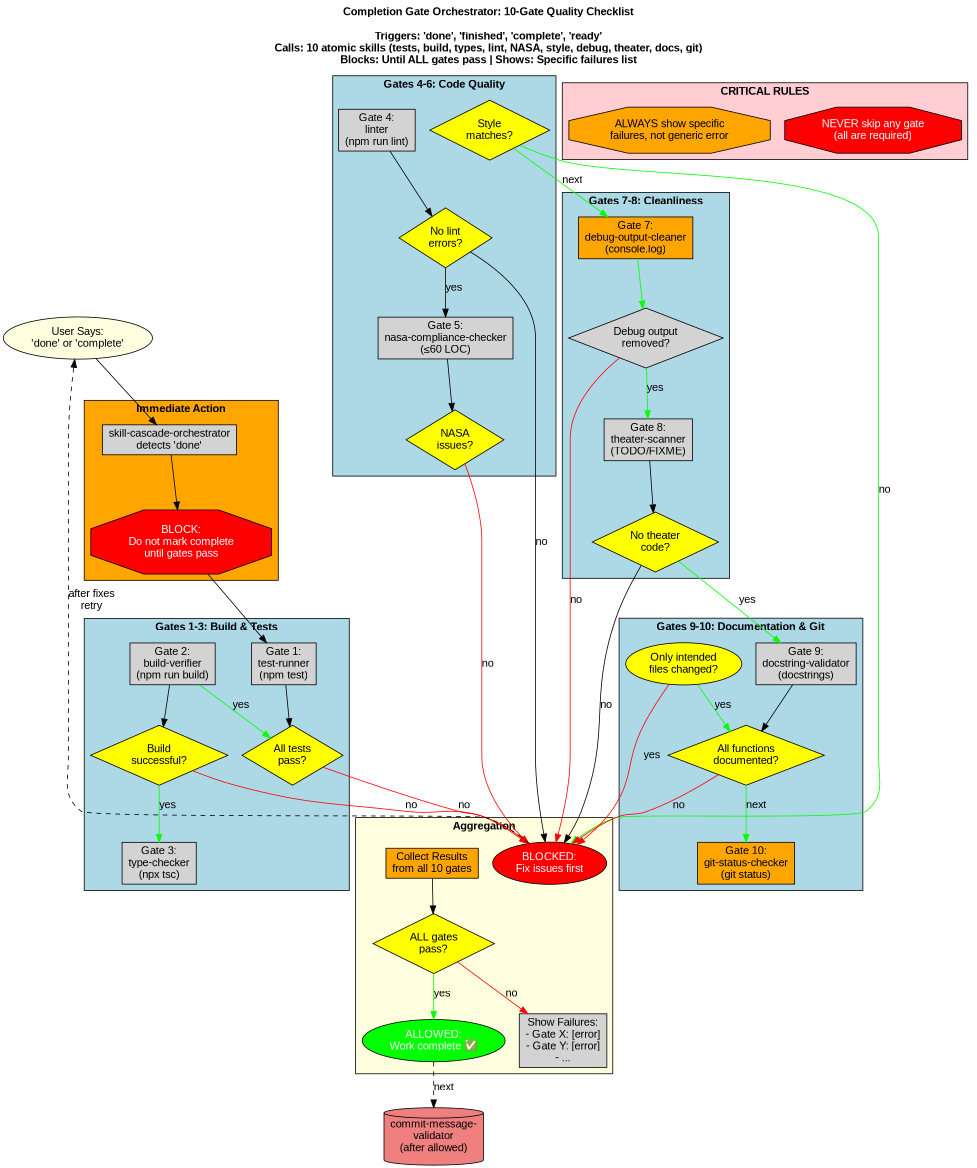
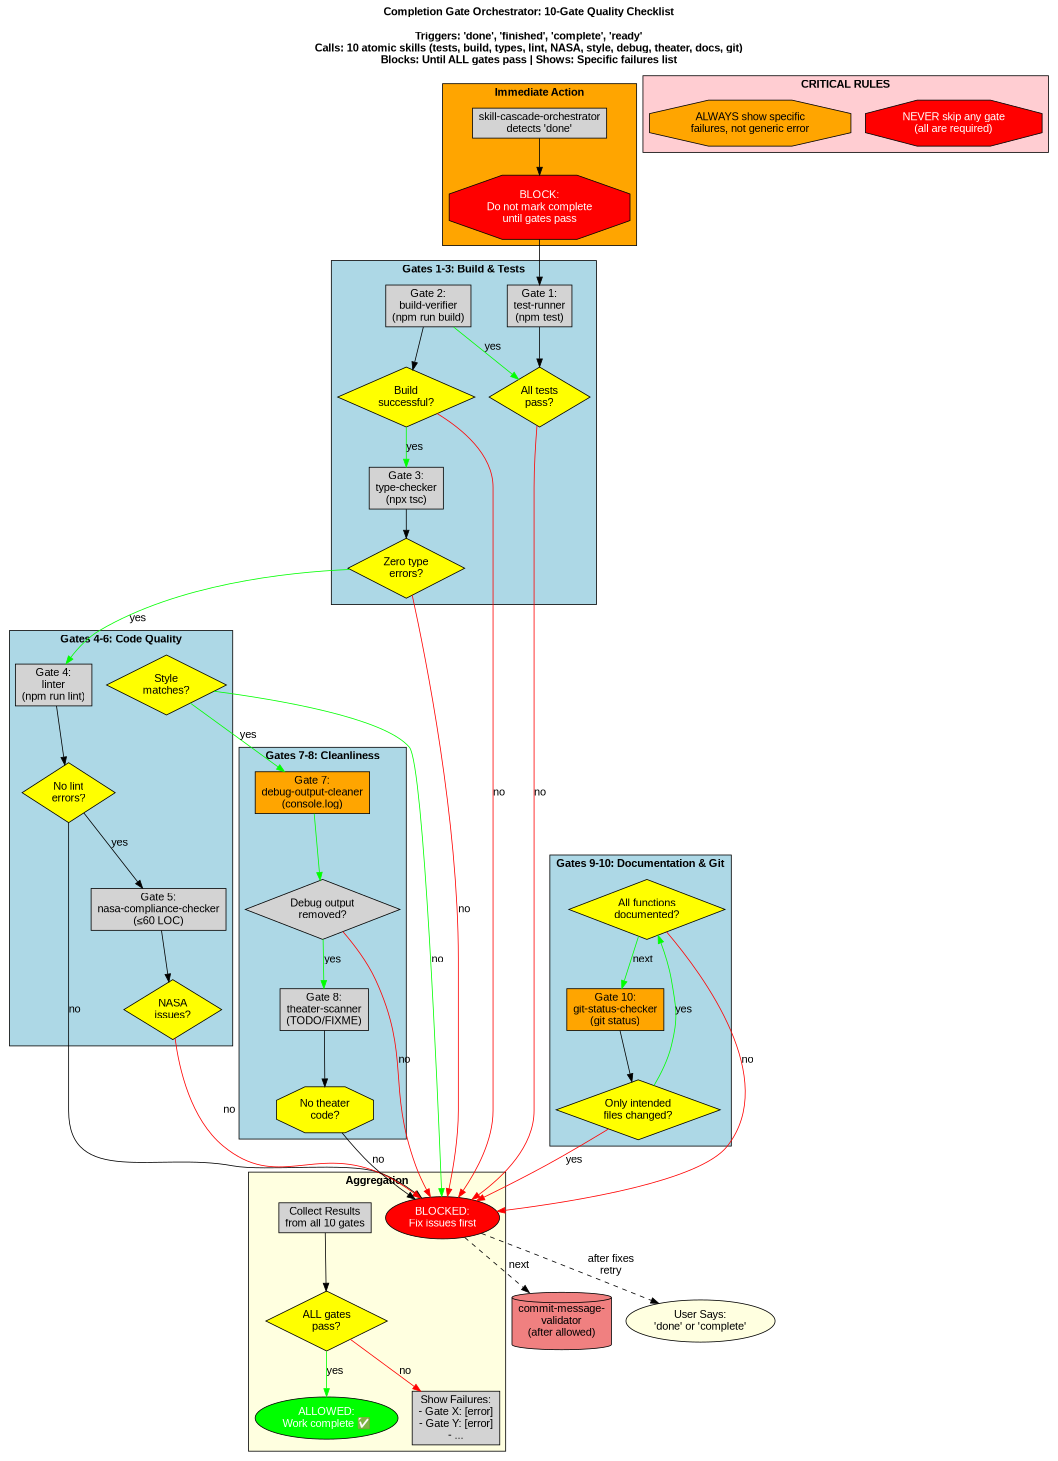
(573, 180) -> (248, 735)
(124, 389) -> none
(655, 542) -> (325, 1110)
none -> (406, 568)
(684, 664) -> (638, 1110)
(806, 664) -> none
(432, 863) -> (325, 1218)
none -> (625, 1052)
(434, 1081) -> (494, 1262)
